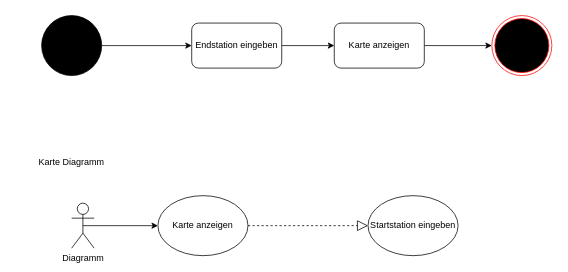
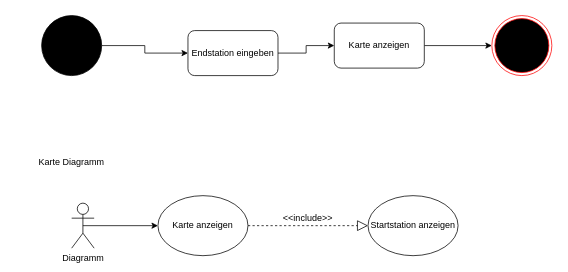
(237, 45) -> (233, 53)
none -> (308, 218)
(413, 225) -> (413, 225)
